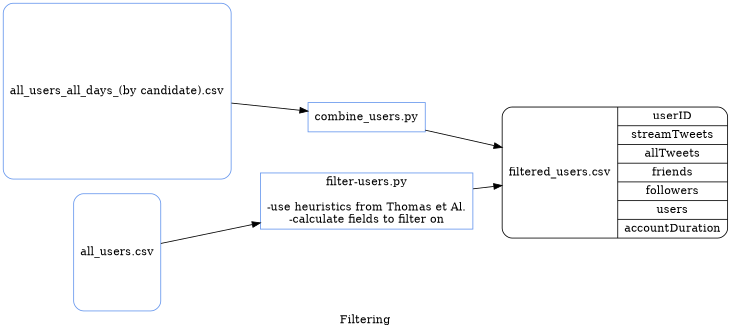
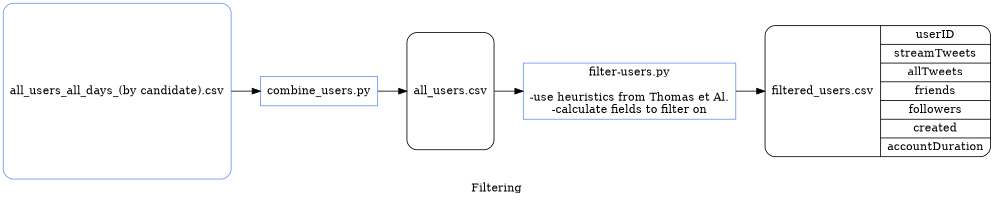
(460, 138) -> (388, 91)
(673, 210) -> (936, 128)
(117, 252) -> (450, 91)
